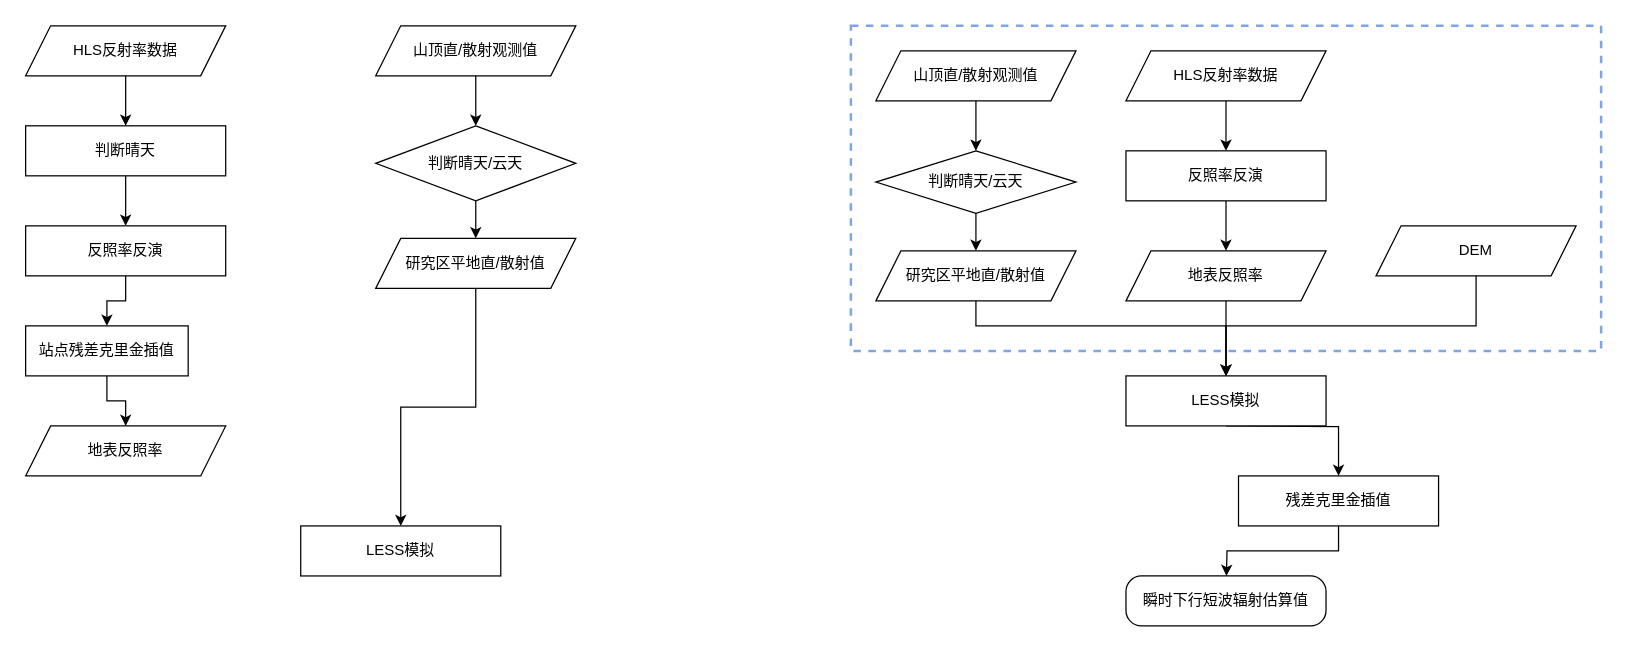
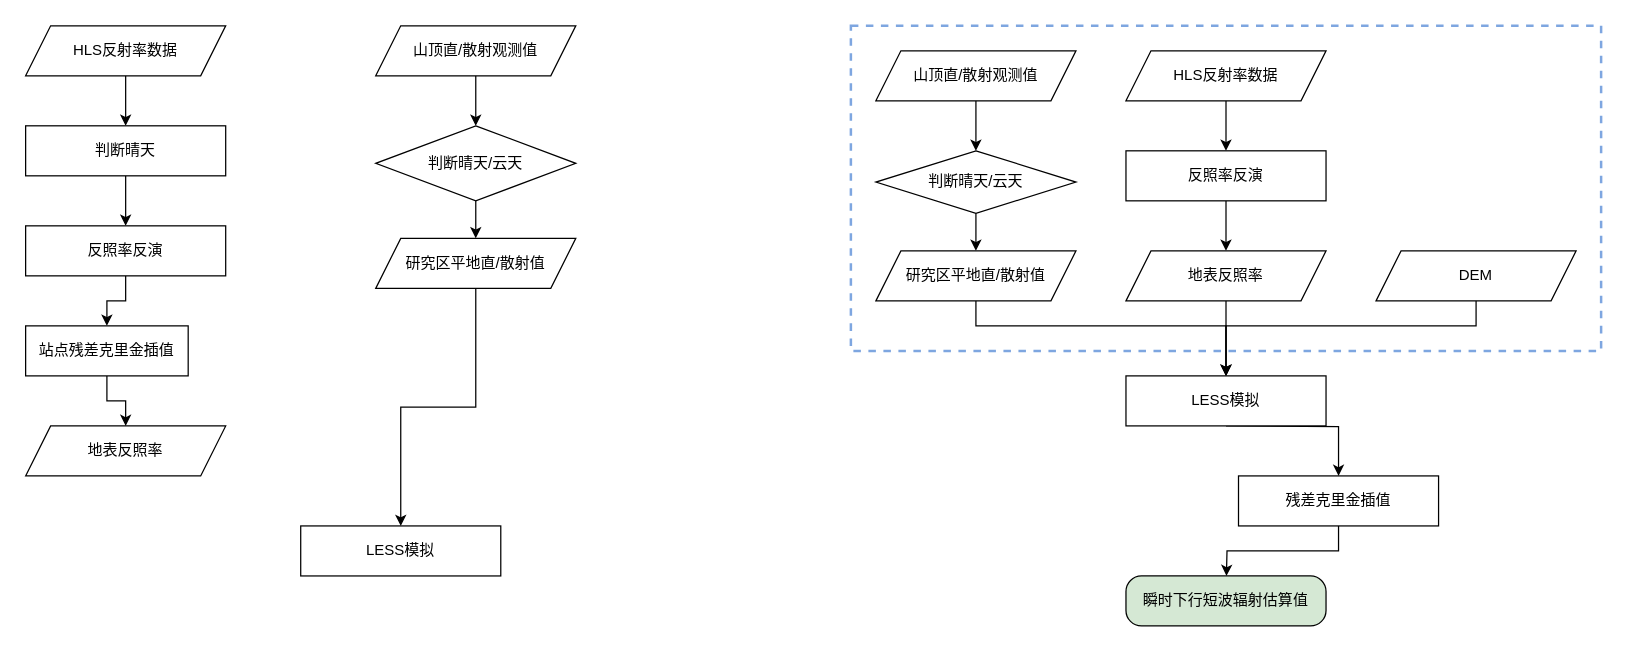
(1476, 251) -> (1476, 276)
(1226, 601) -> (1226, 601)
